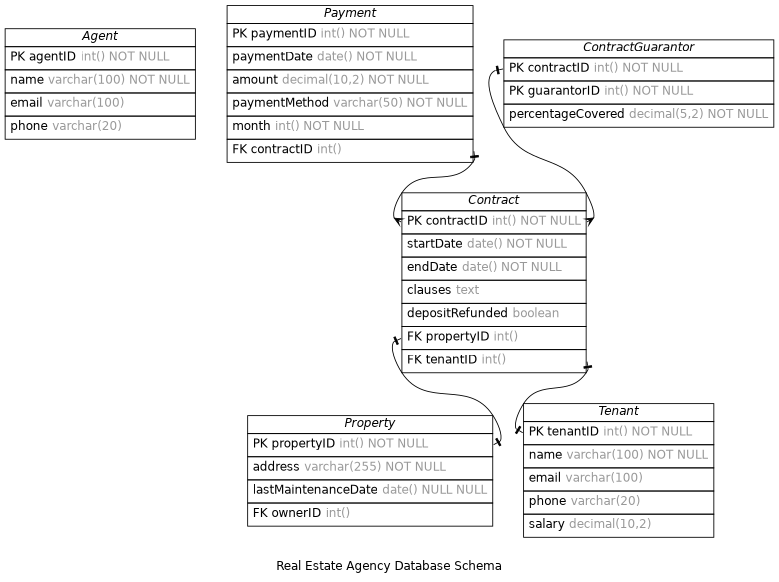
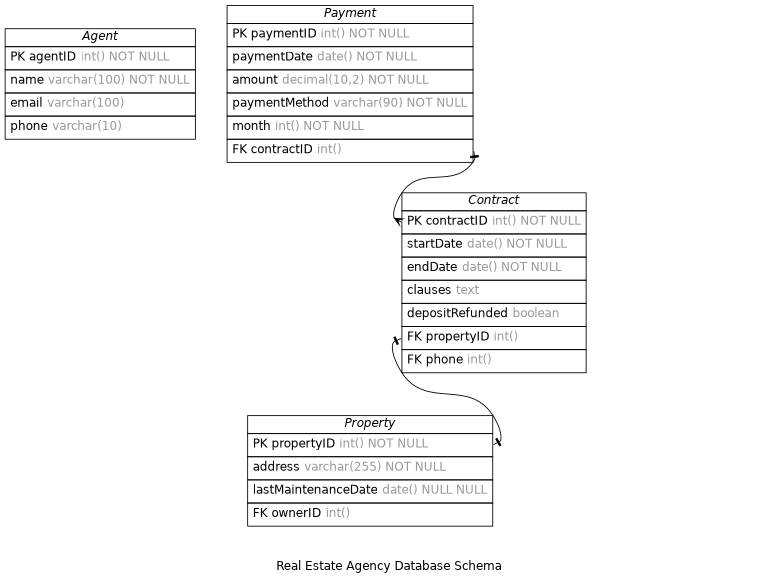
(638, 84) -> none
(401, 103) -> (401, 103)
(87, 126) -> (87, 126)
(444, 360) -> (437, 360)
(619, 470) -> none
